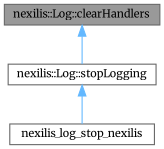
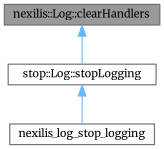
(82, 74) -> (82, 74)
(82, 134) -> (82, 134)
